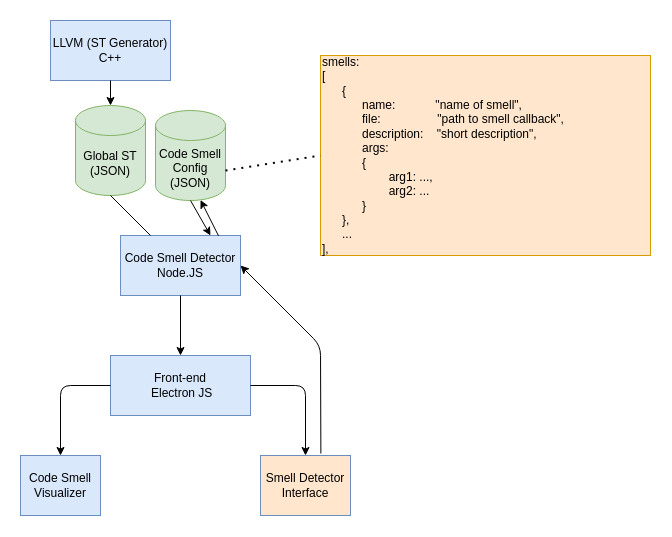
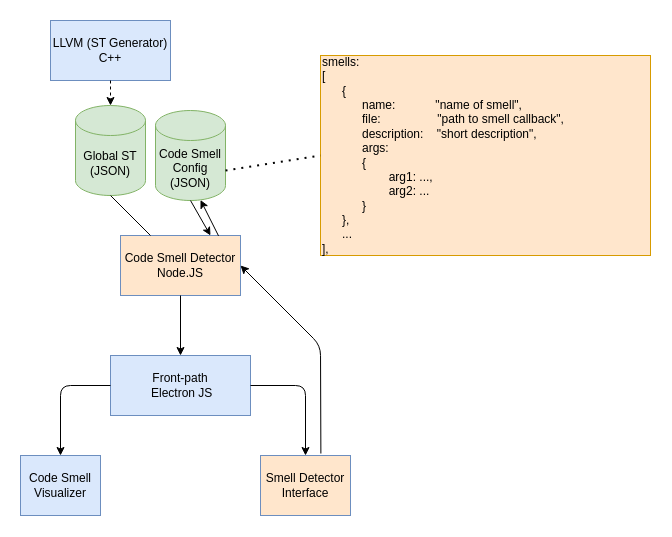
(111, 90) -> (111, 90)
(181, 266) -> (181, 266)
(181, 386) -> (181, 386)
